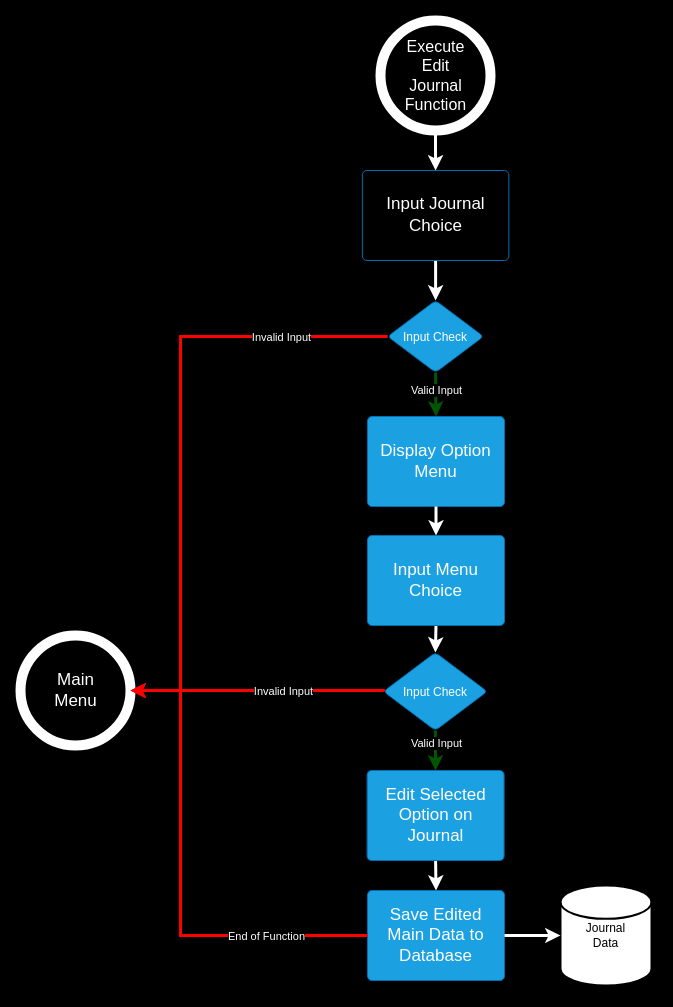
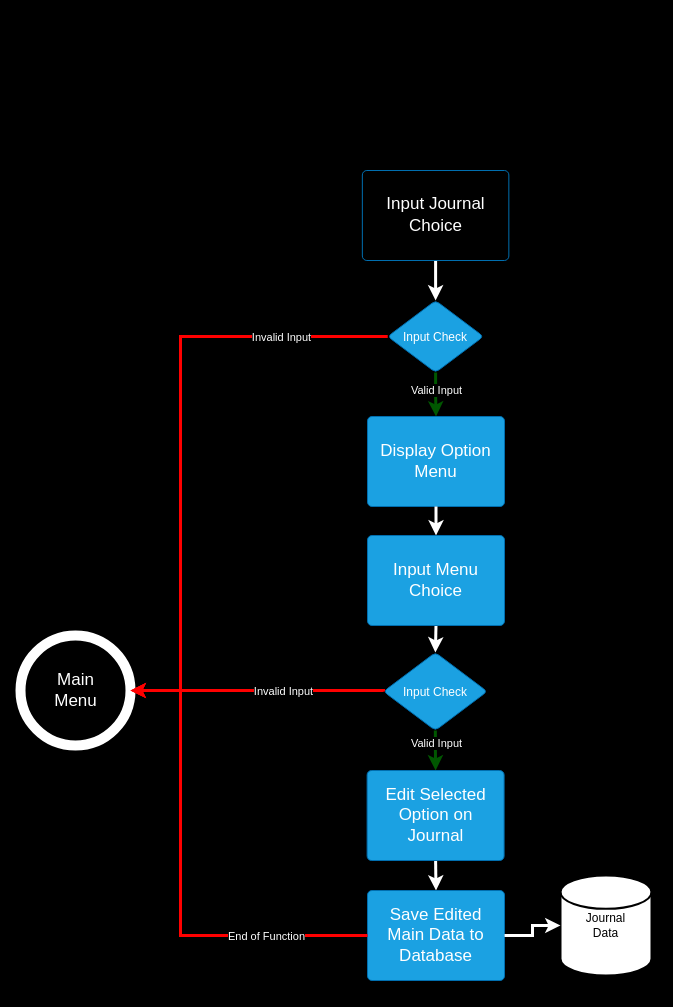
(436, 76) -> none
(436, 145) -> none
(606, 936) -> (606, 926)
